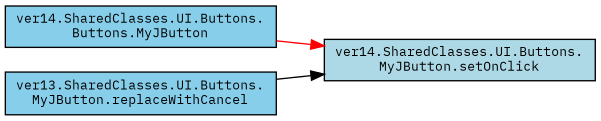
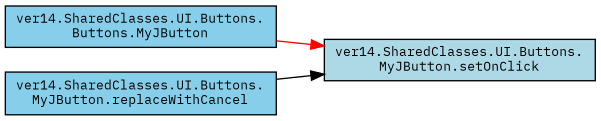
(141, 93) -> (141, 93)
